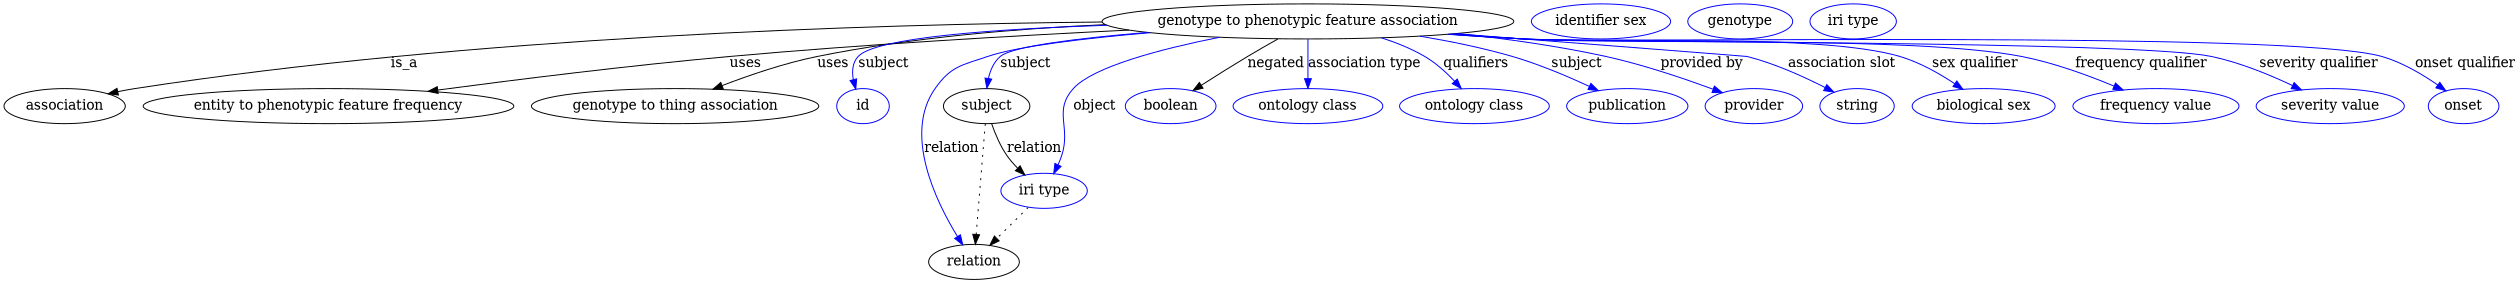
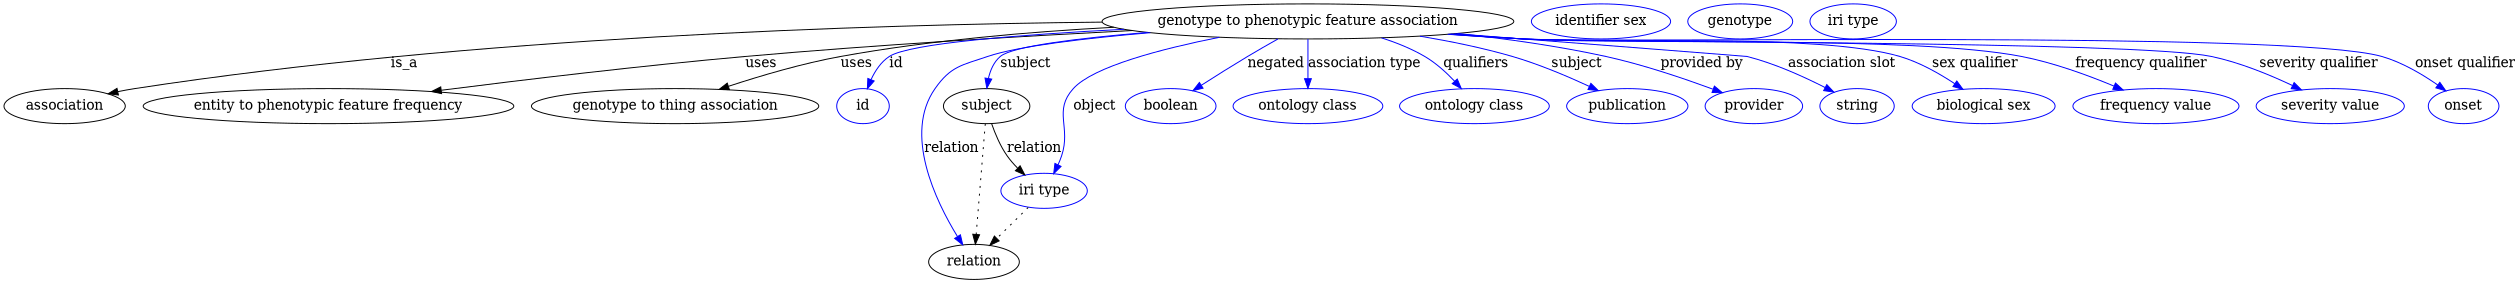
(1239, 61) -> (1239, 61)
(883, 64) -> (896, 64)
